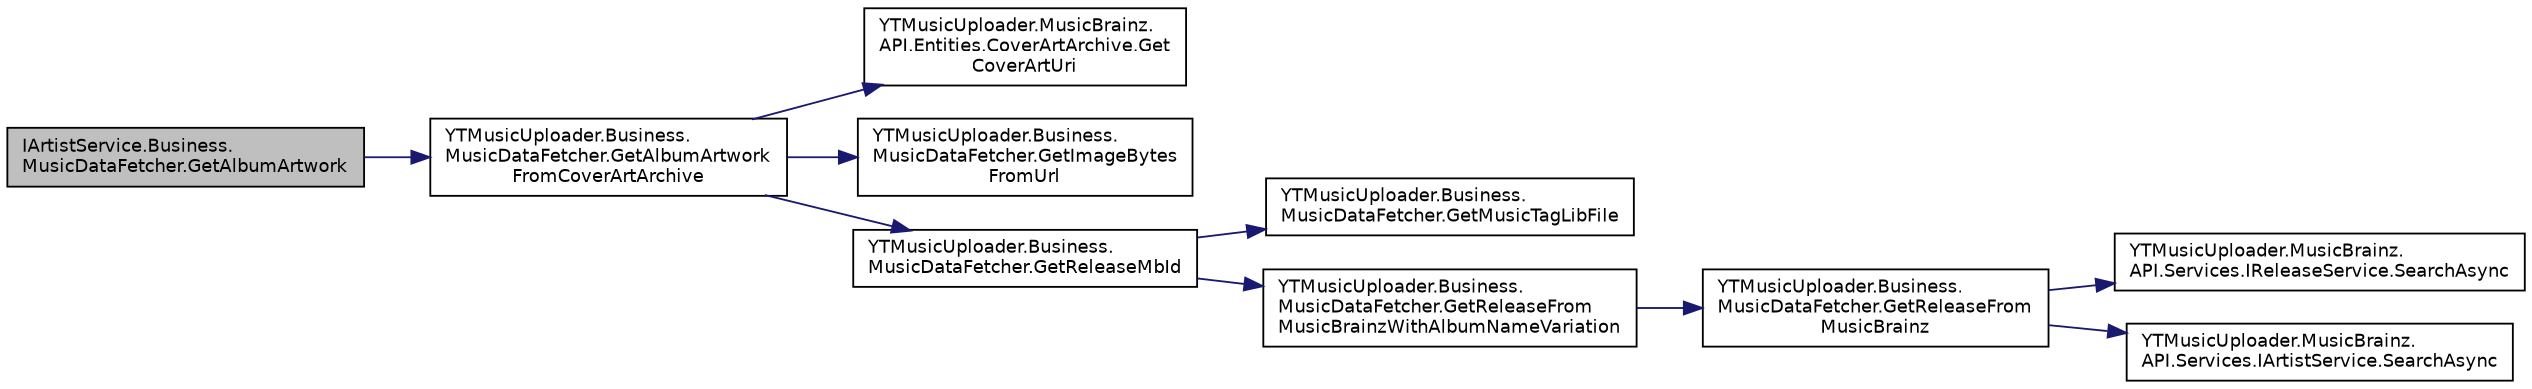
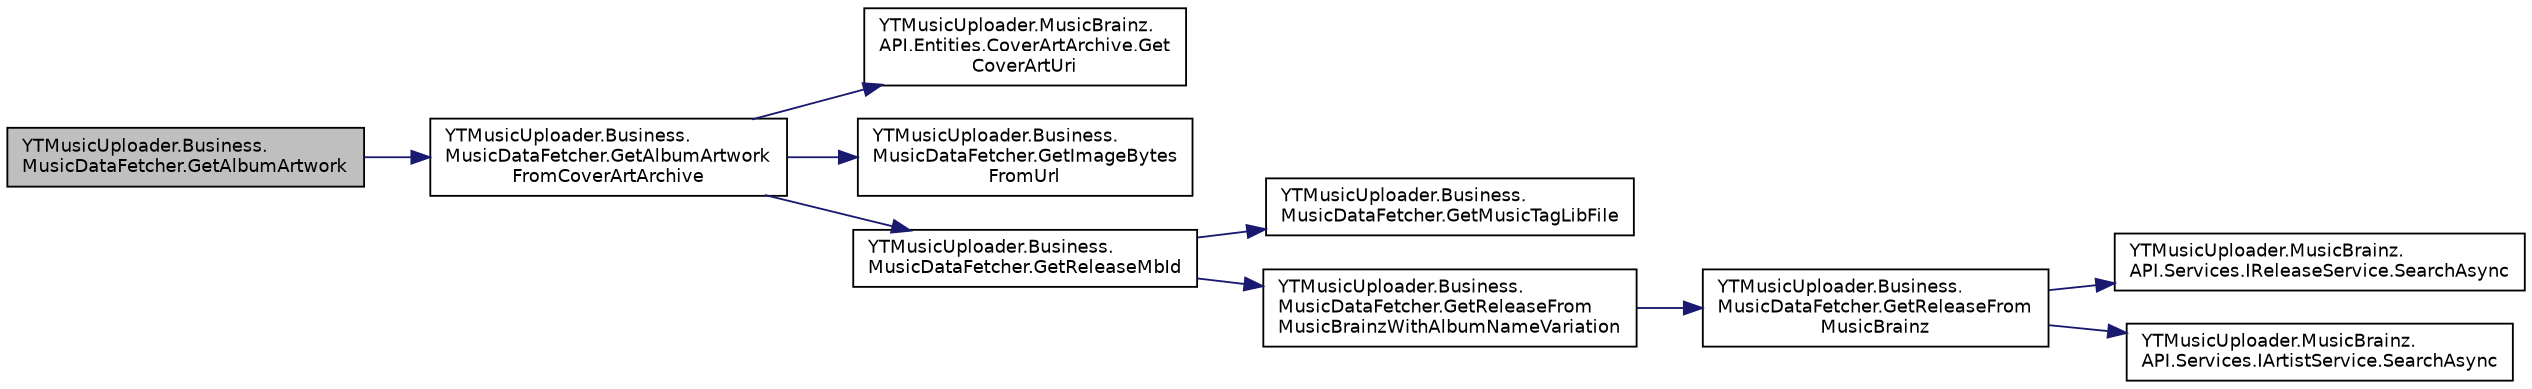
(186, 157) -> (186, 157)
